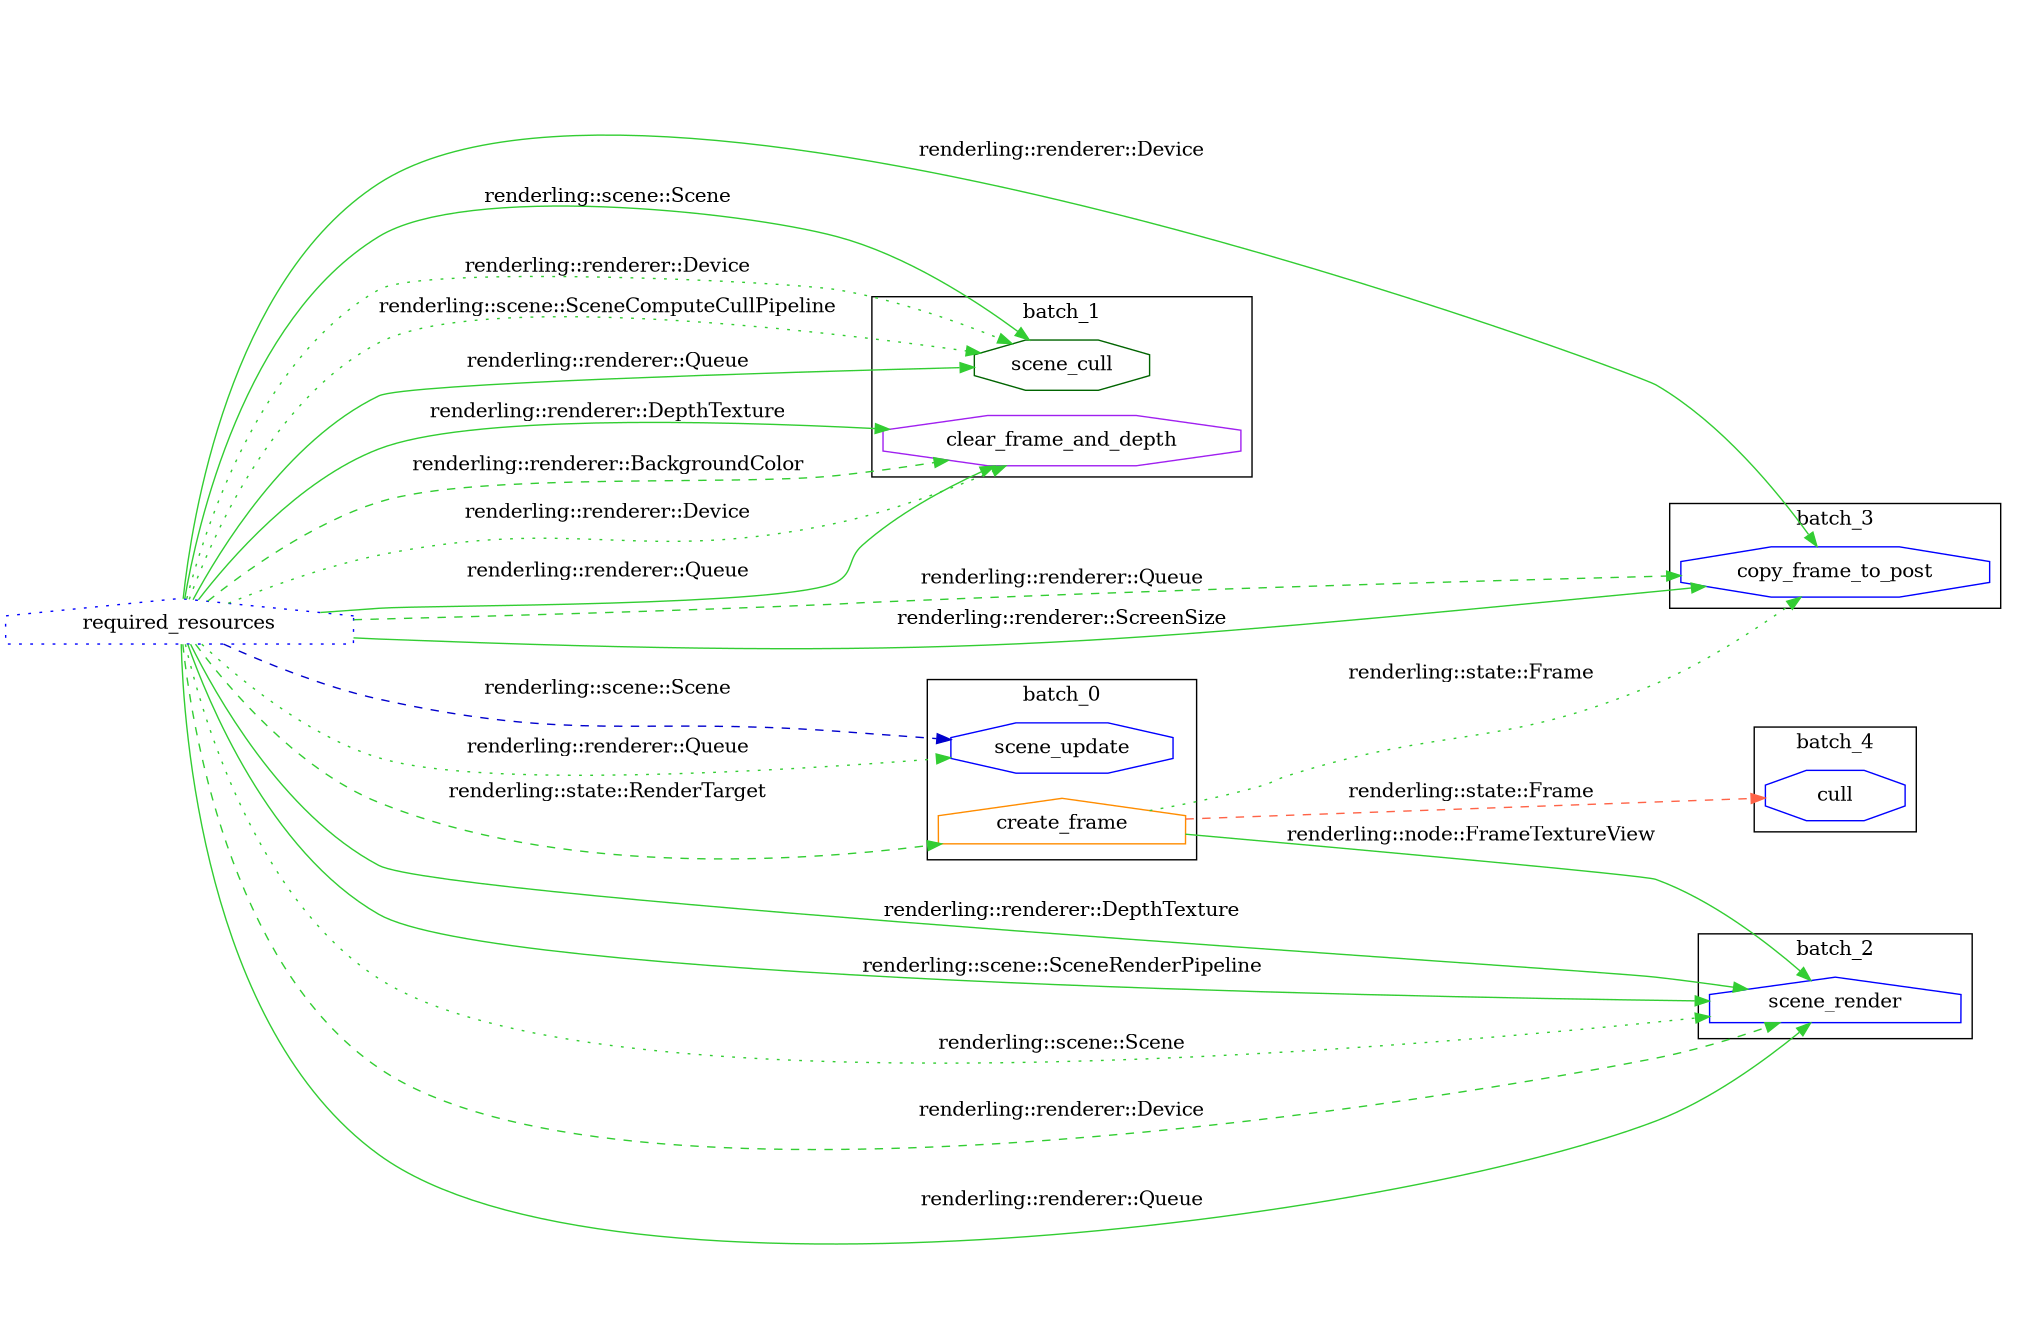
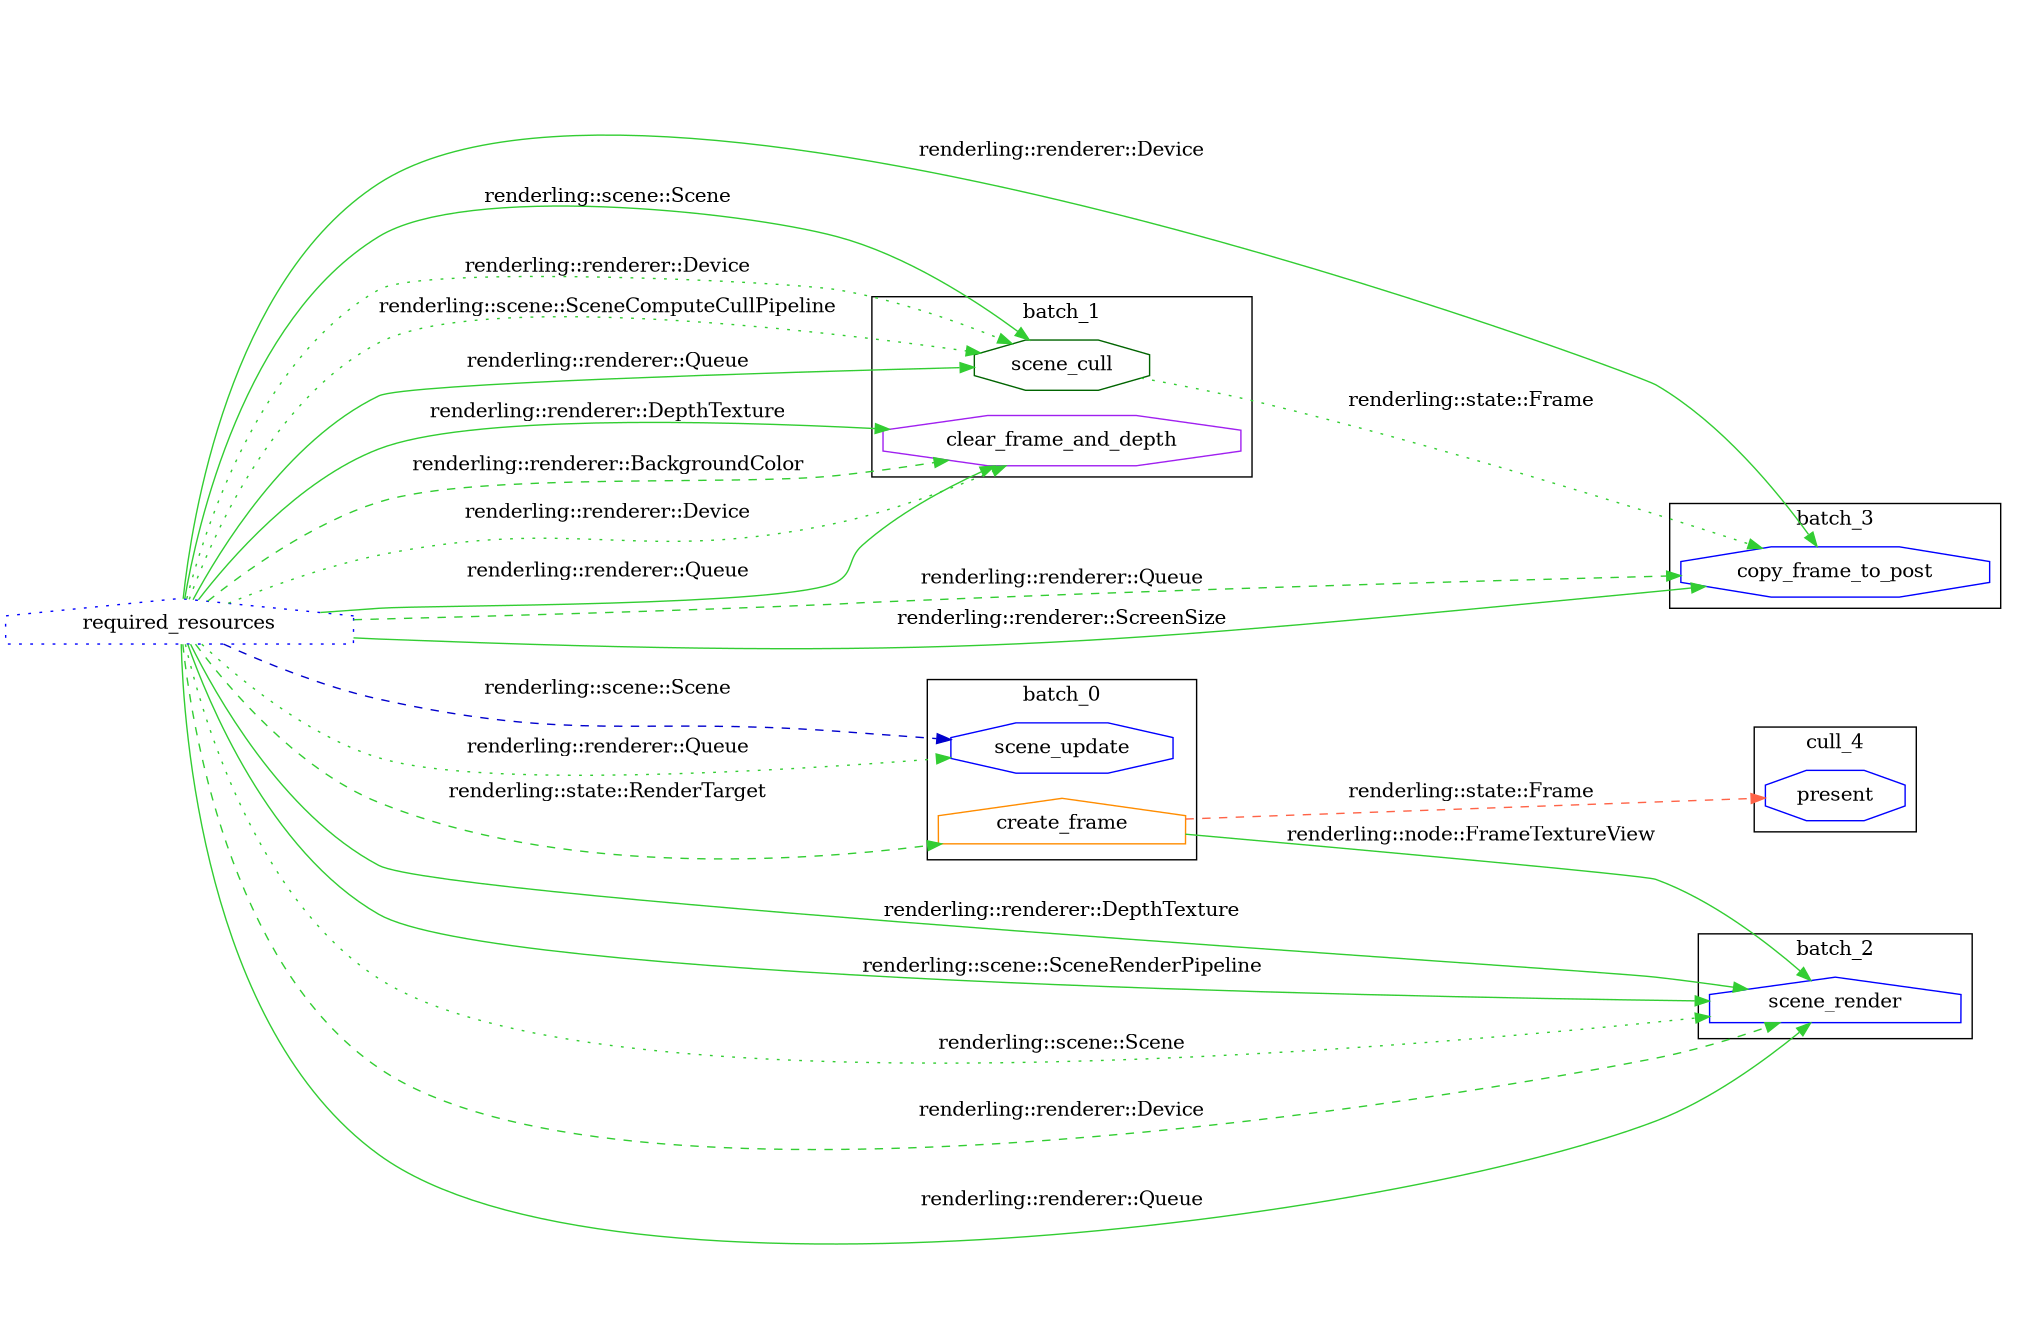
(1479, 734) -> (1447, 452)
(1835, 743) -> (1835, 743)
(1835, 796) -> (1835, 796)
